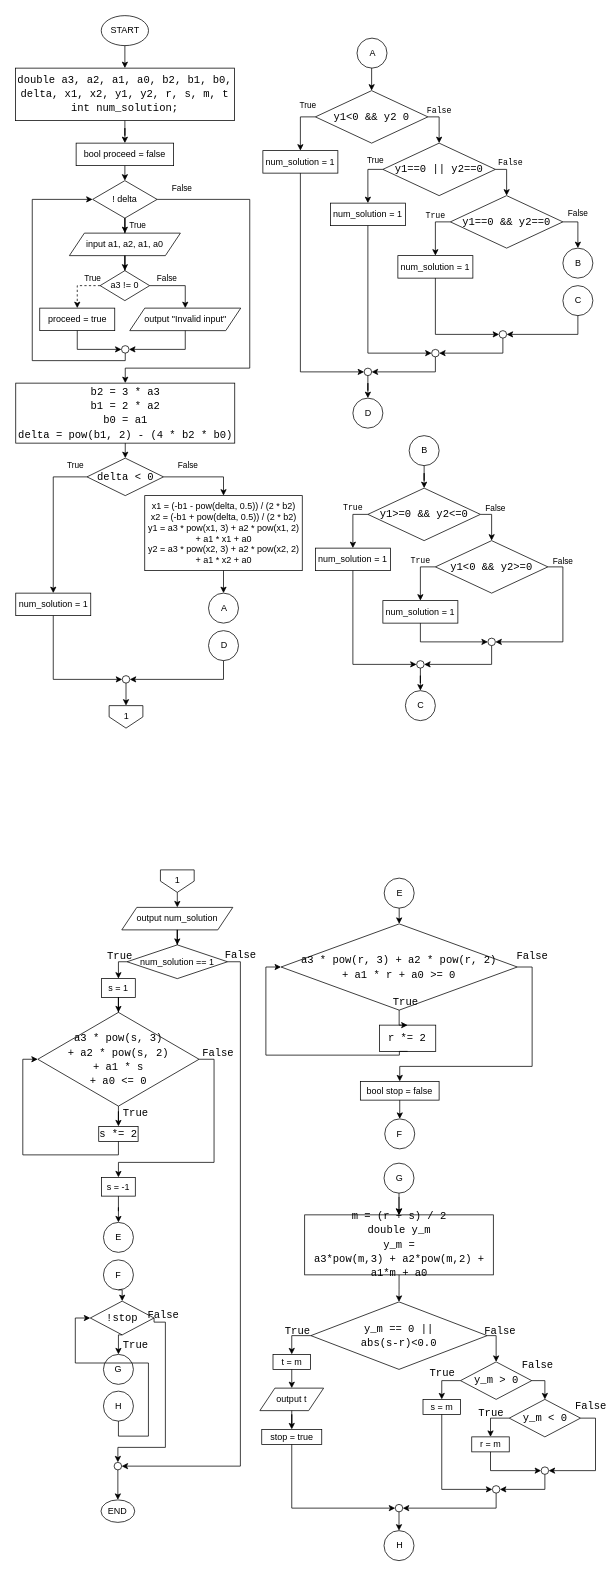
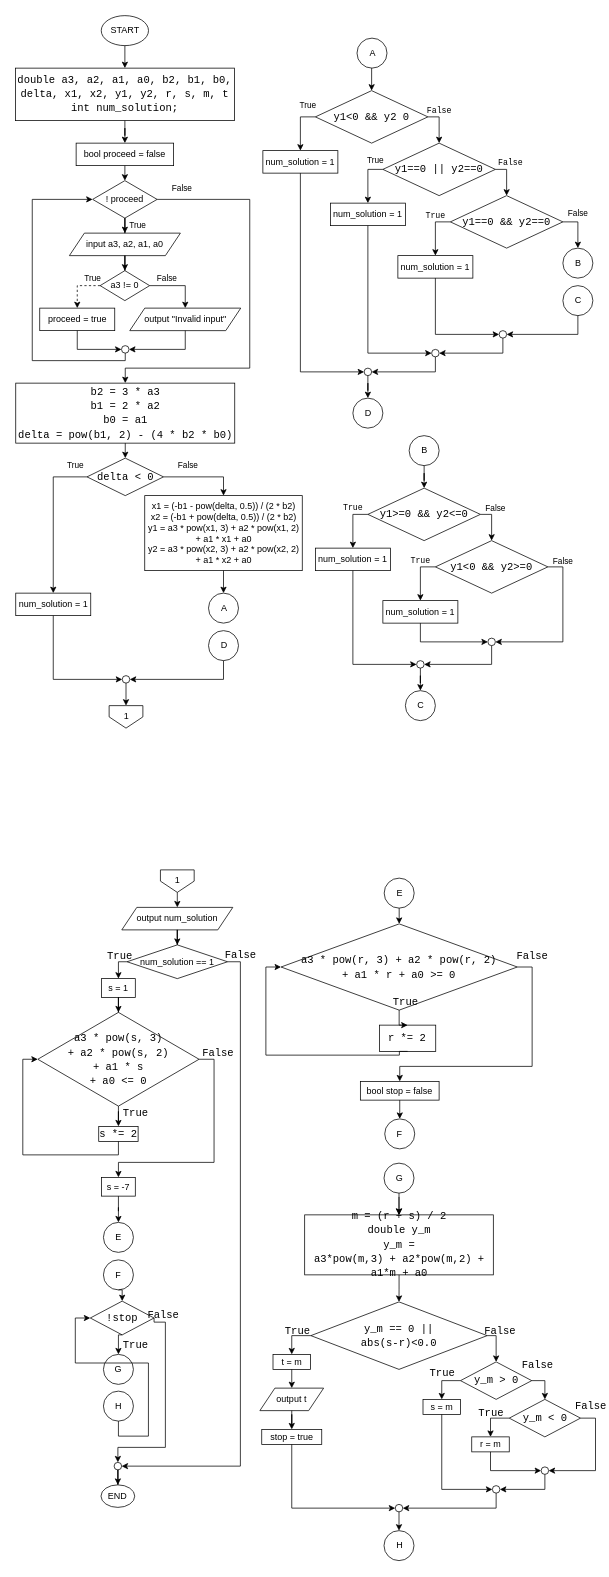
(125, 199) -> (125, 199)
(125, 244) -> (125, 244)
(119, 1187) -> (119, 1187)
(118, 1511) -> (118, 1496)
